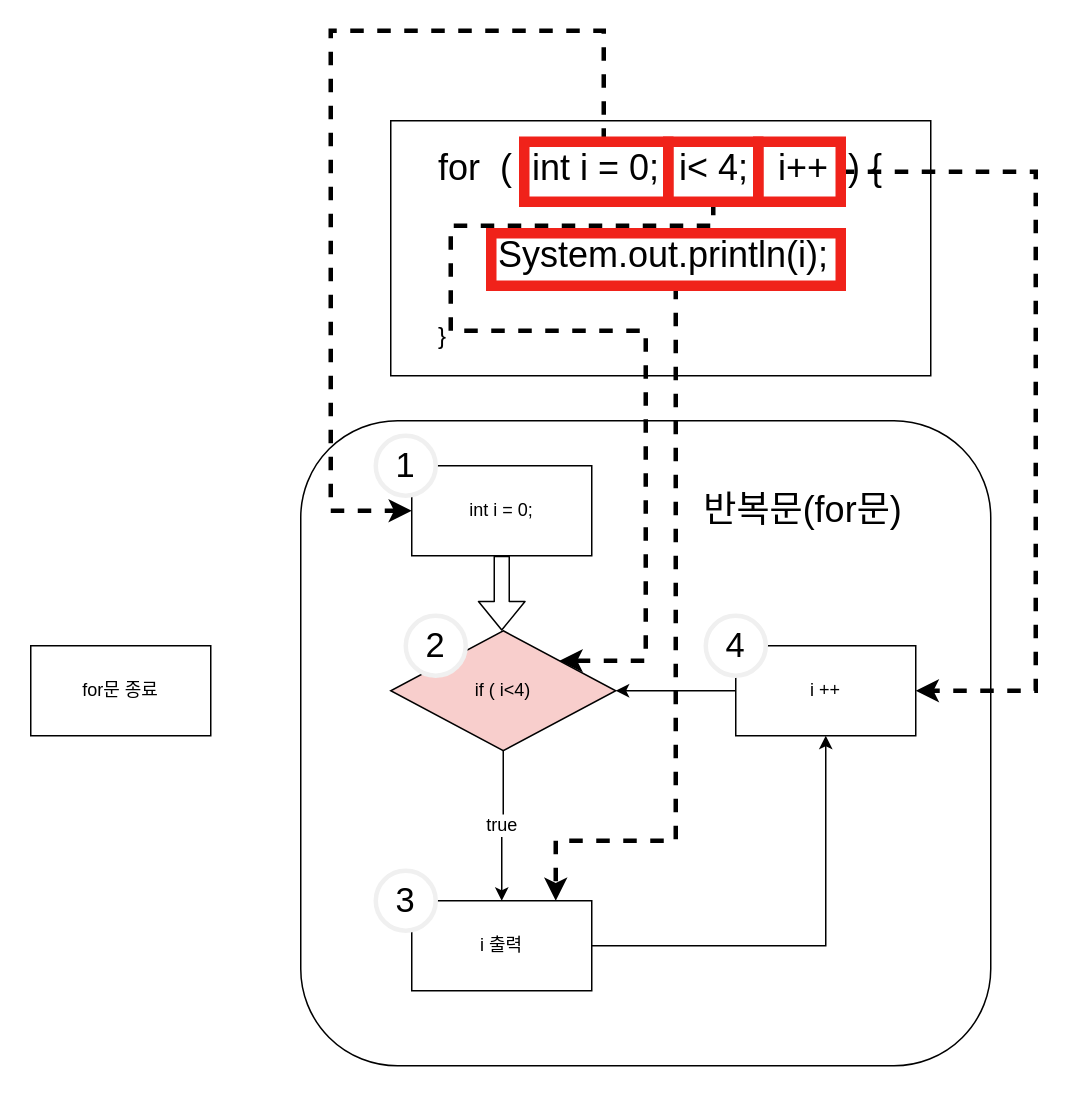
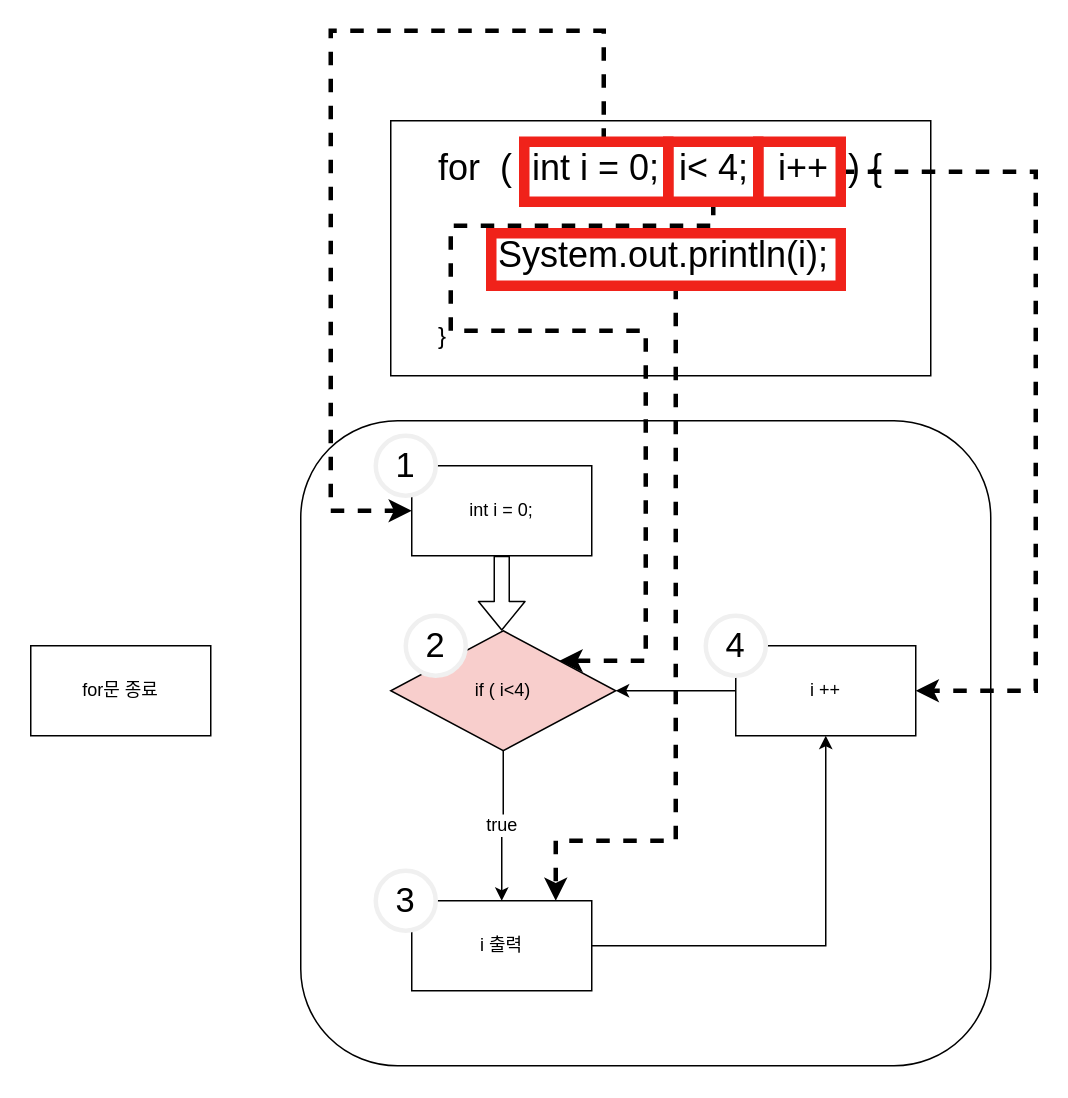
(803, 511) -> none
